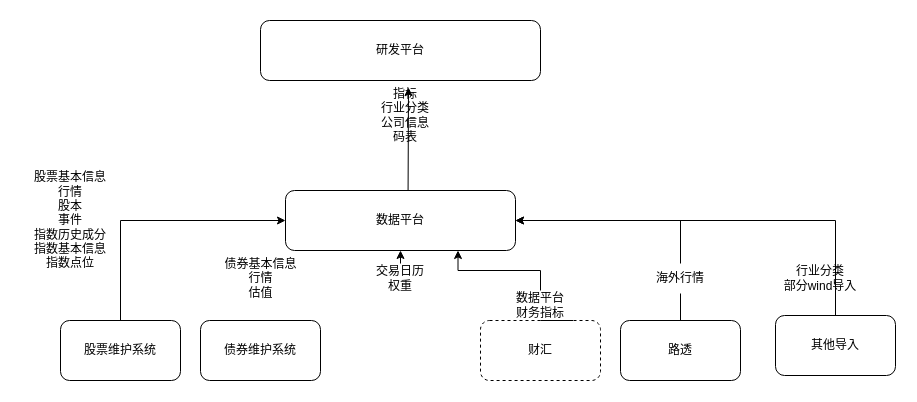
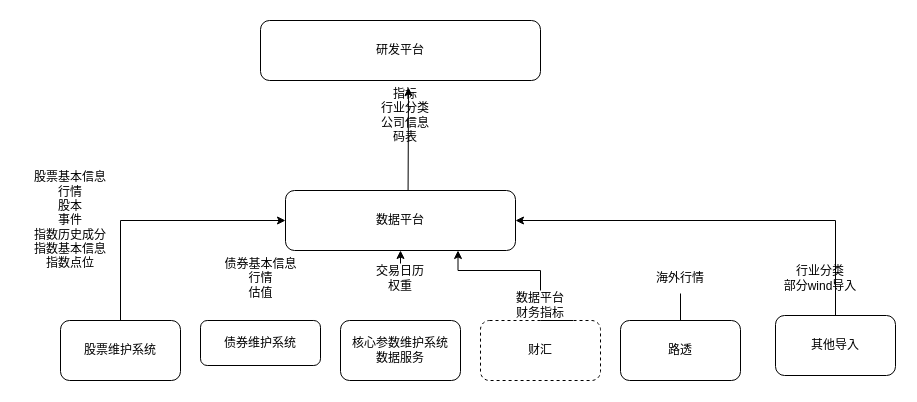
(681, 243) -> none
(261, 351) -> (261, 343)
none -> (401, 351)
